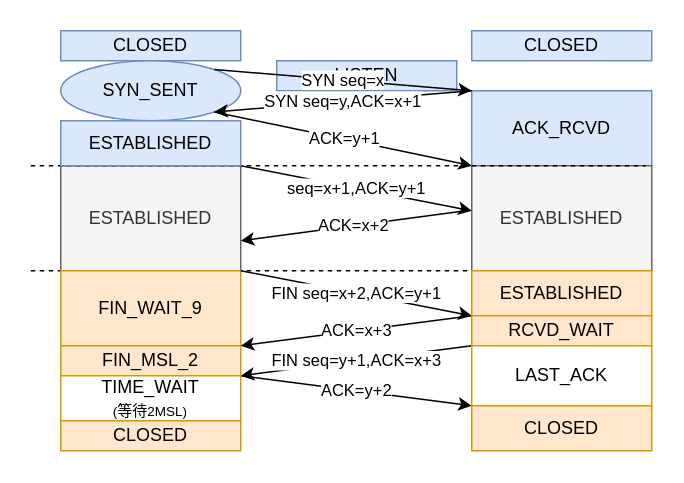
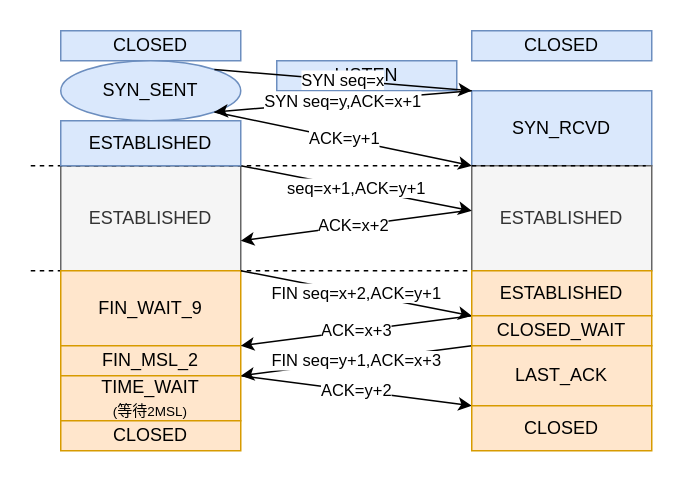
(562, 128) -> (562, 128)
(562, 331) -> (562, 331)
(562, 376) -> (562, 376)
(151, 398) -> (151, 398)
